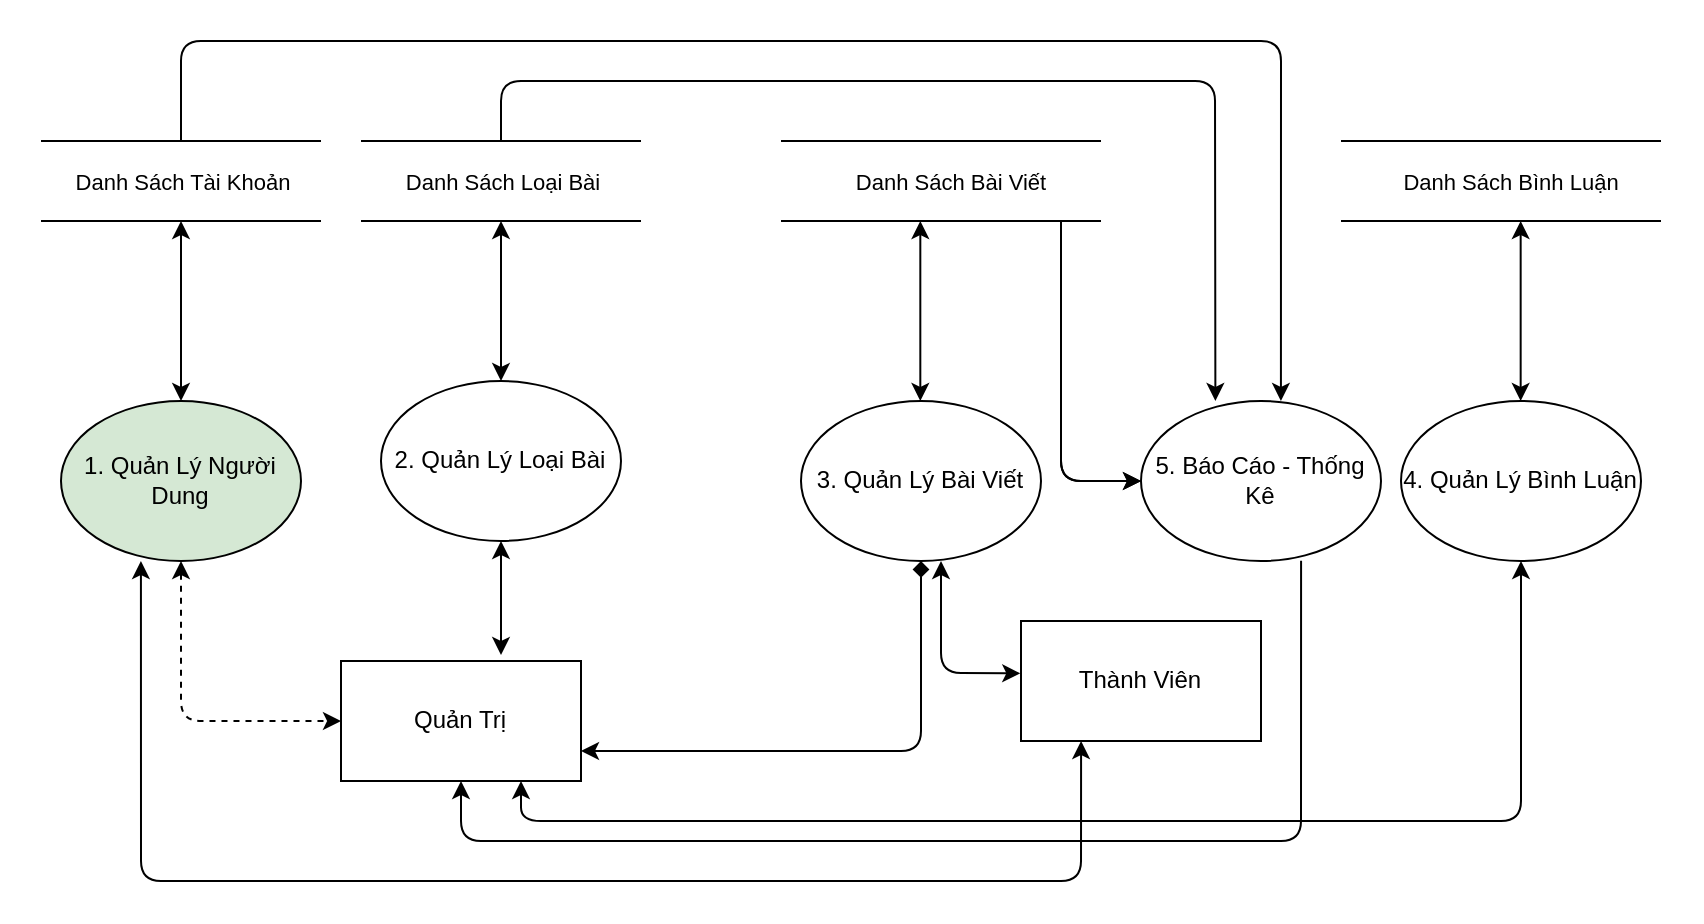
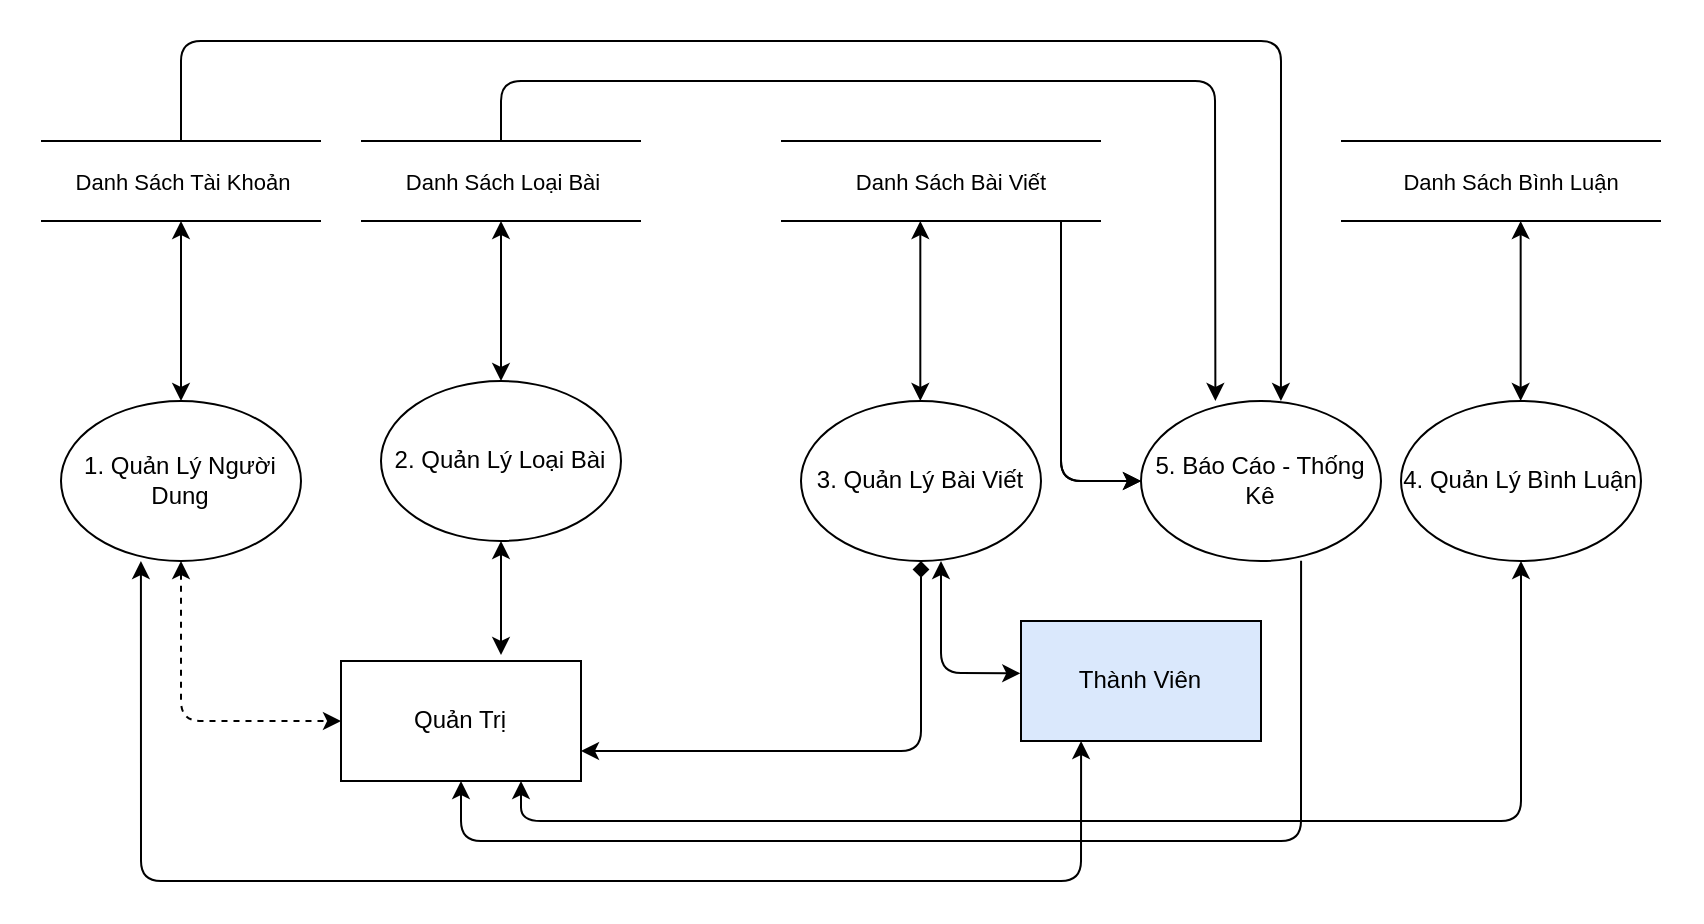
(181, 481) -> (181, 481)
(1141, 681) -> (1141, 681)
